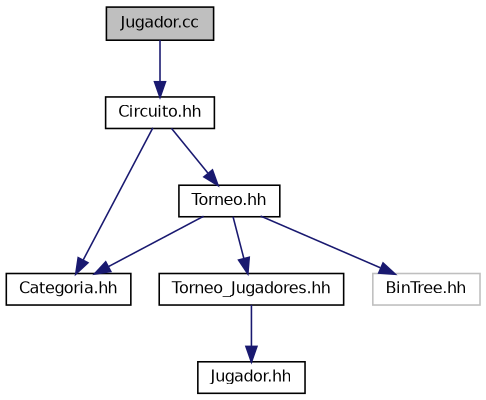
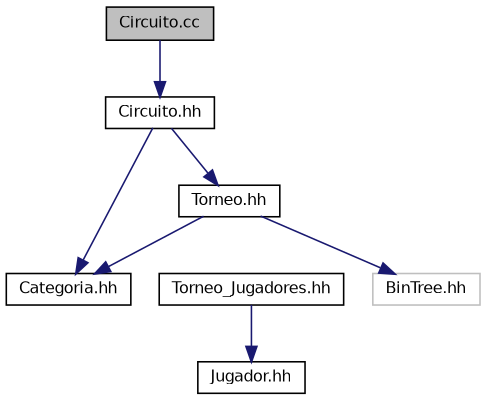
(160, 24) -> (160, 24)
(238, 237) -> none
